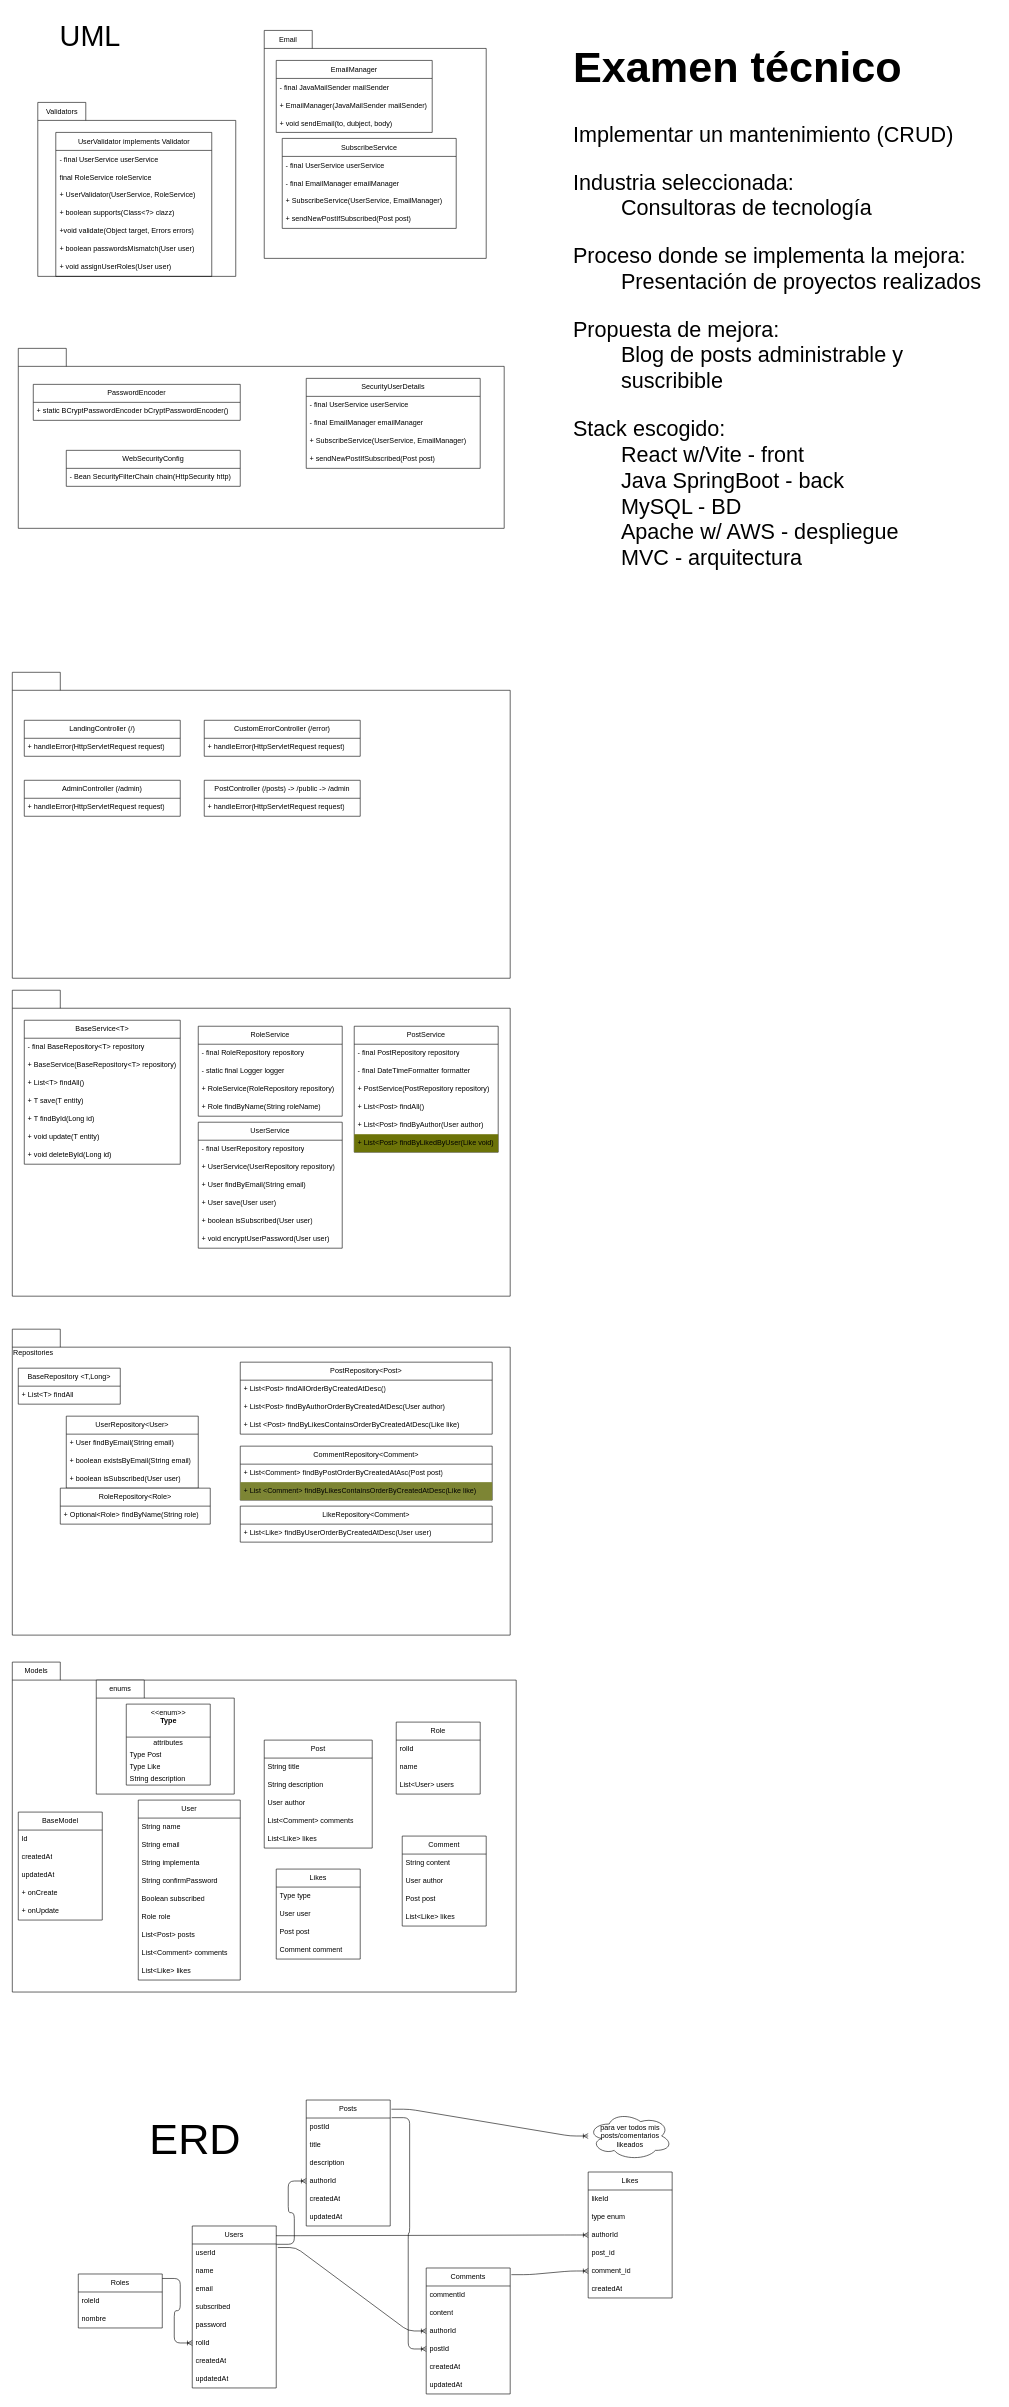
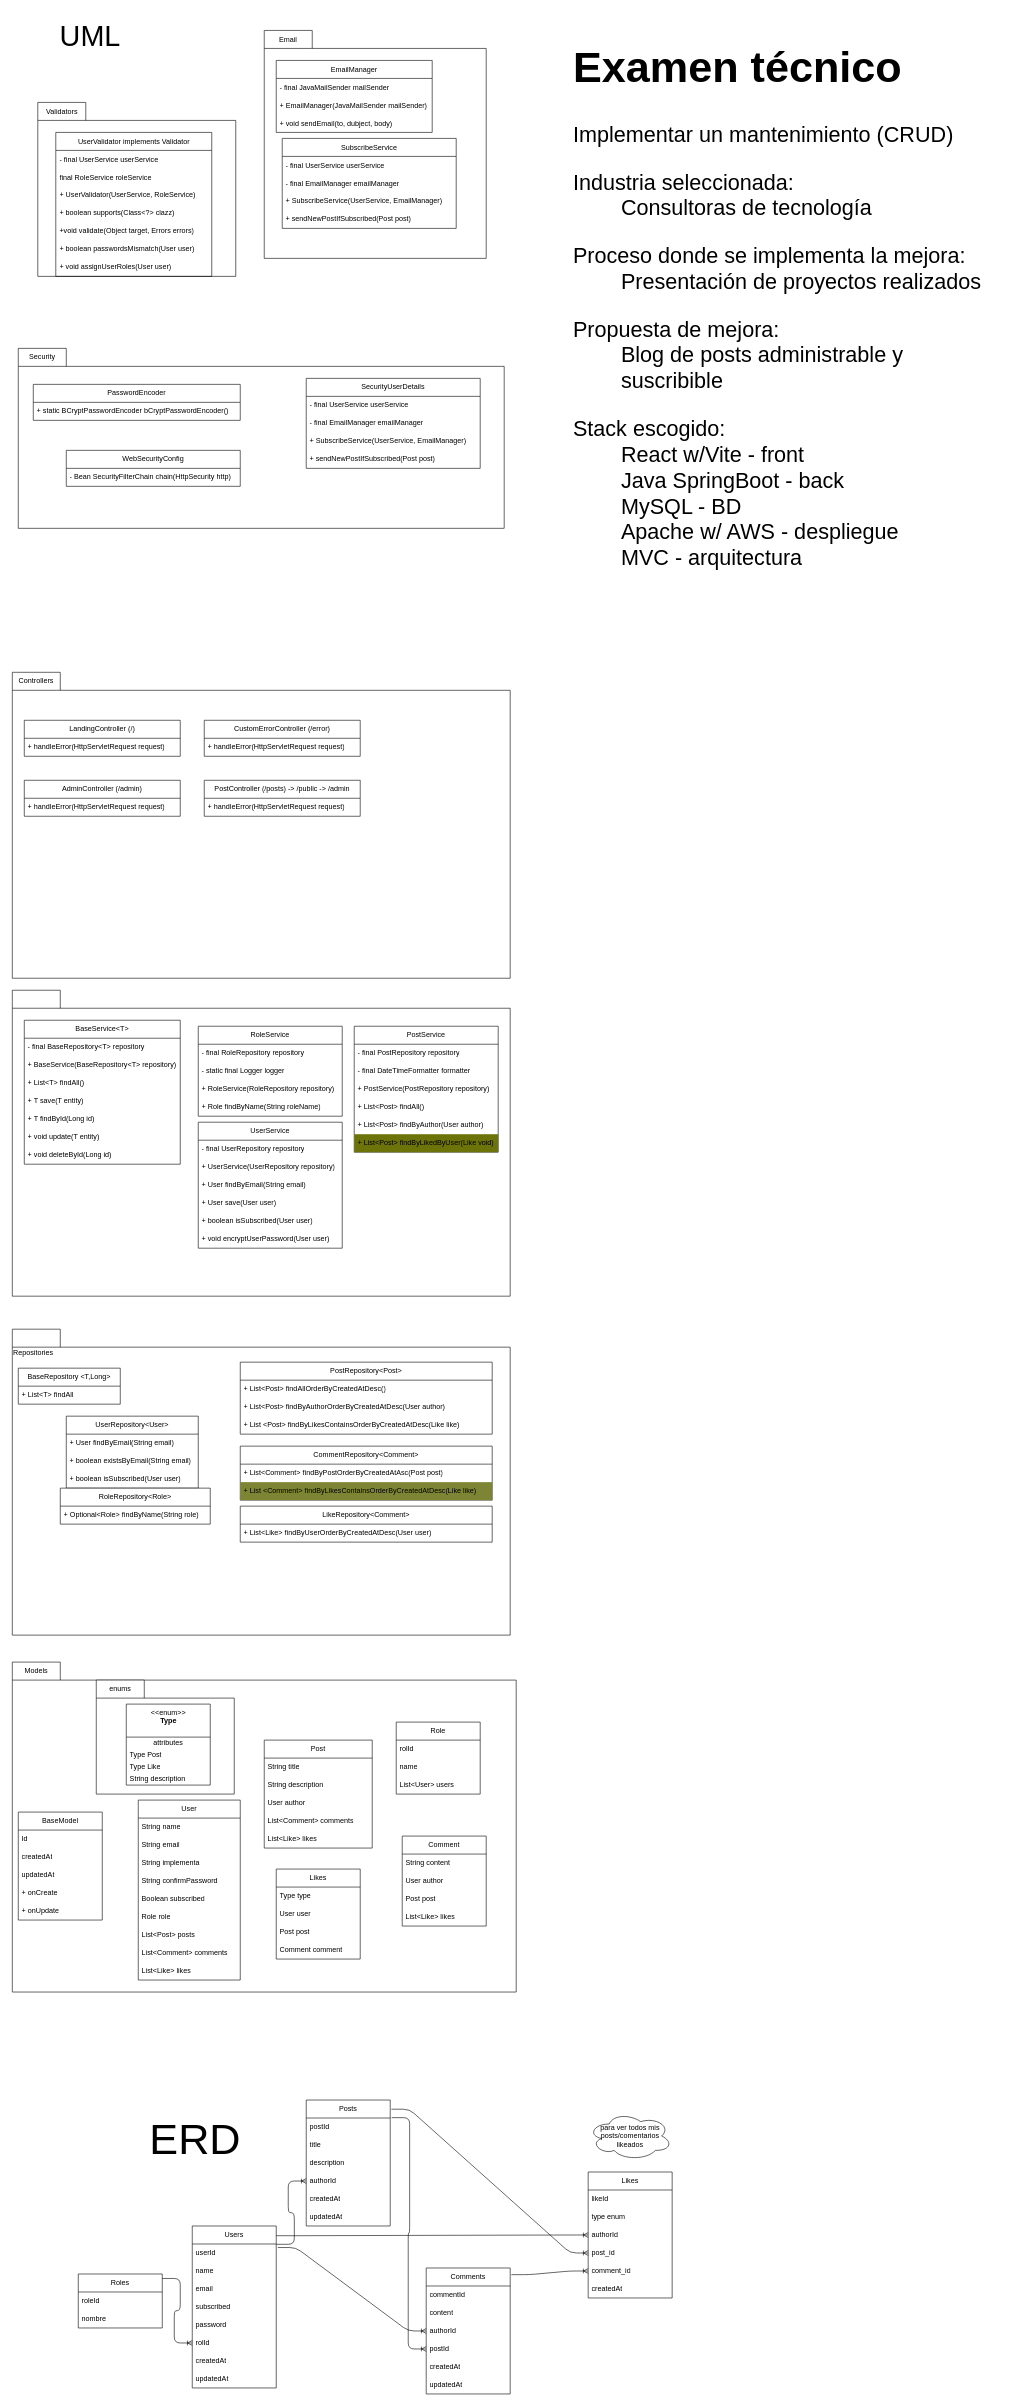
none -> (42, 357)
none -> (36, 681)
(489, 2123) -> (495, 2186)
